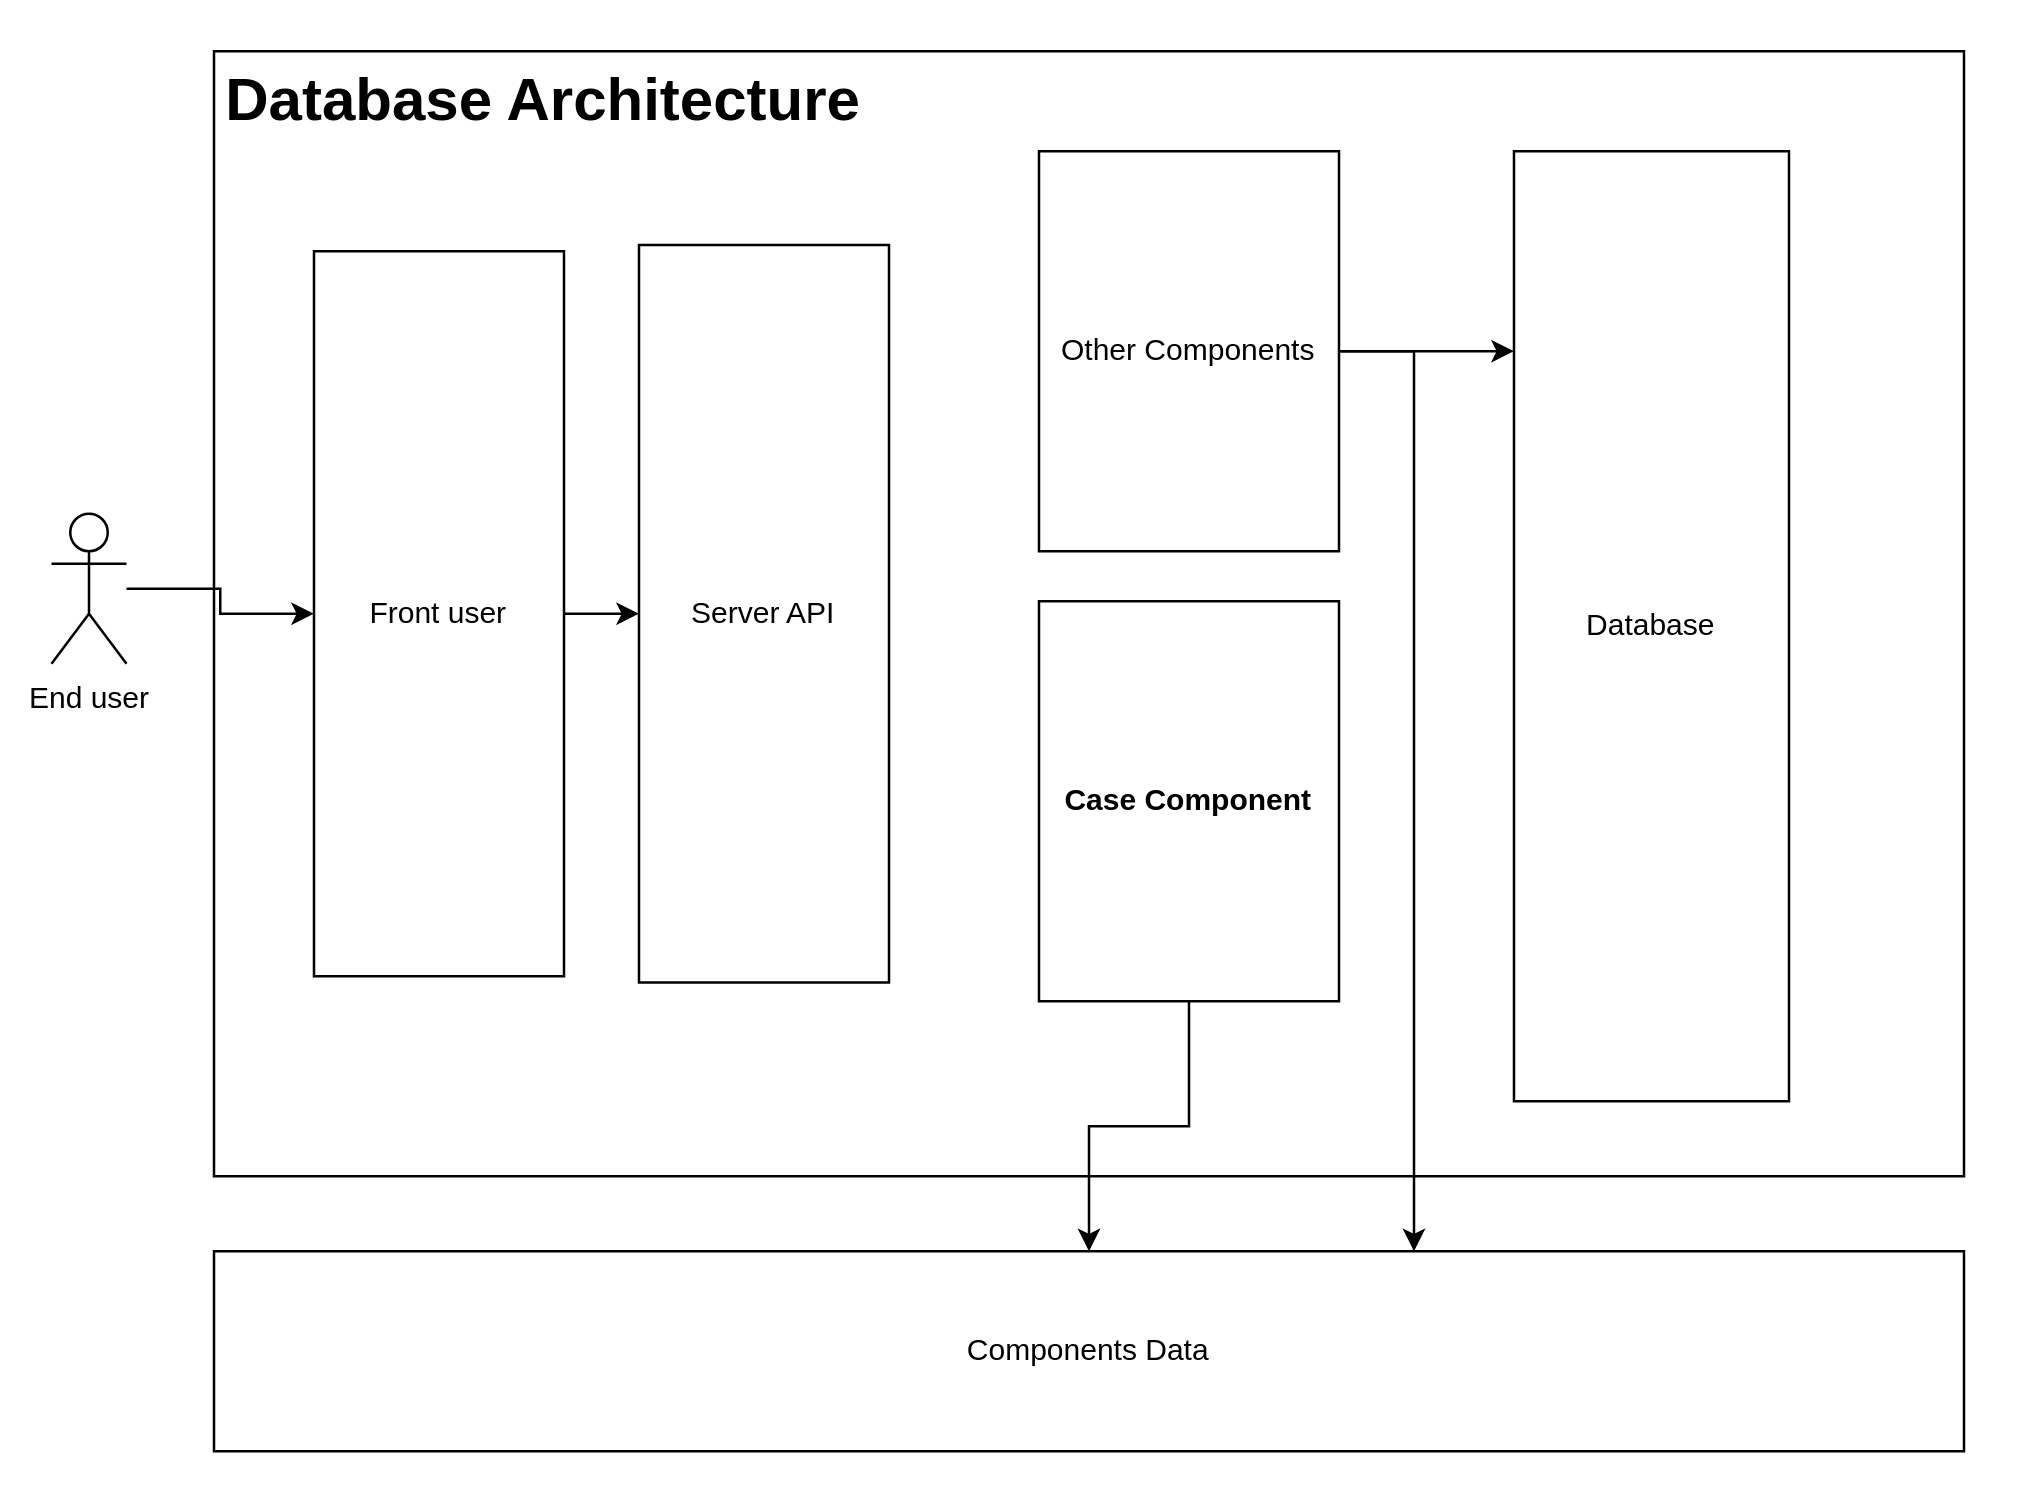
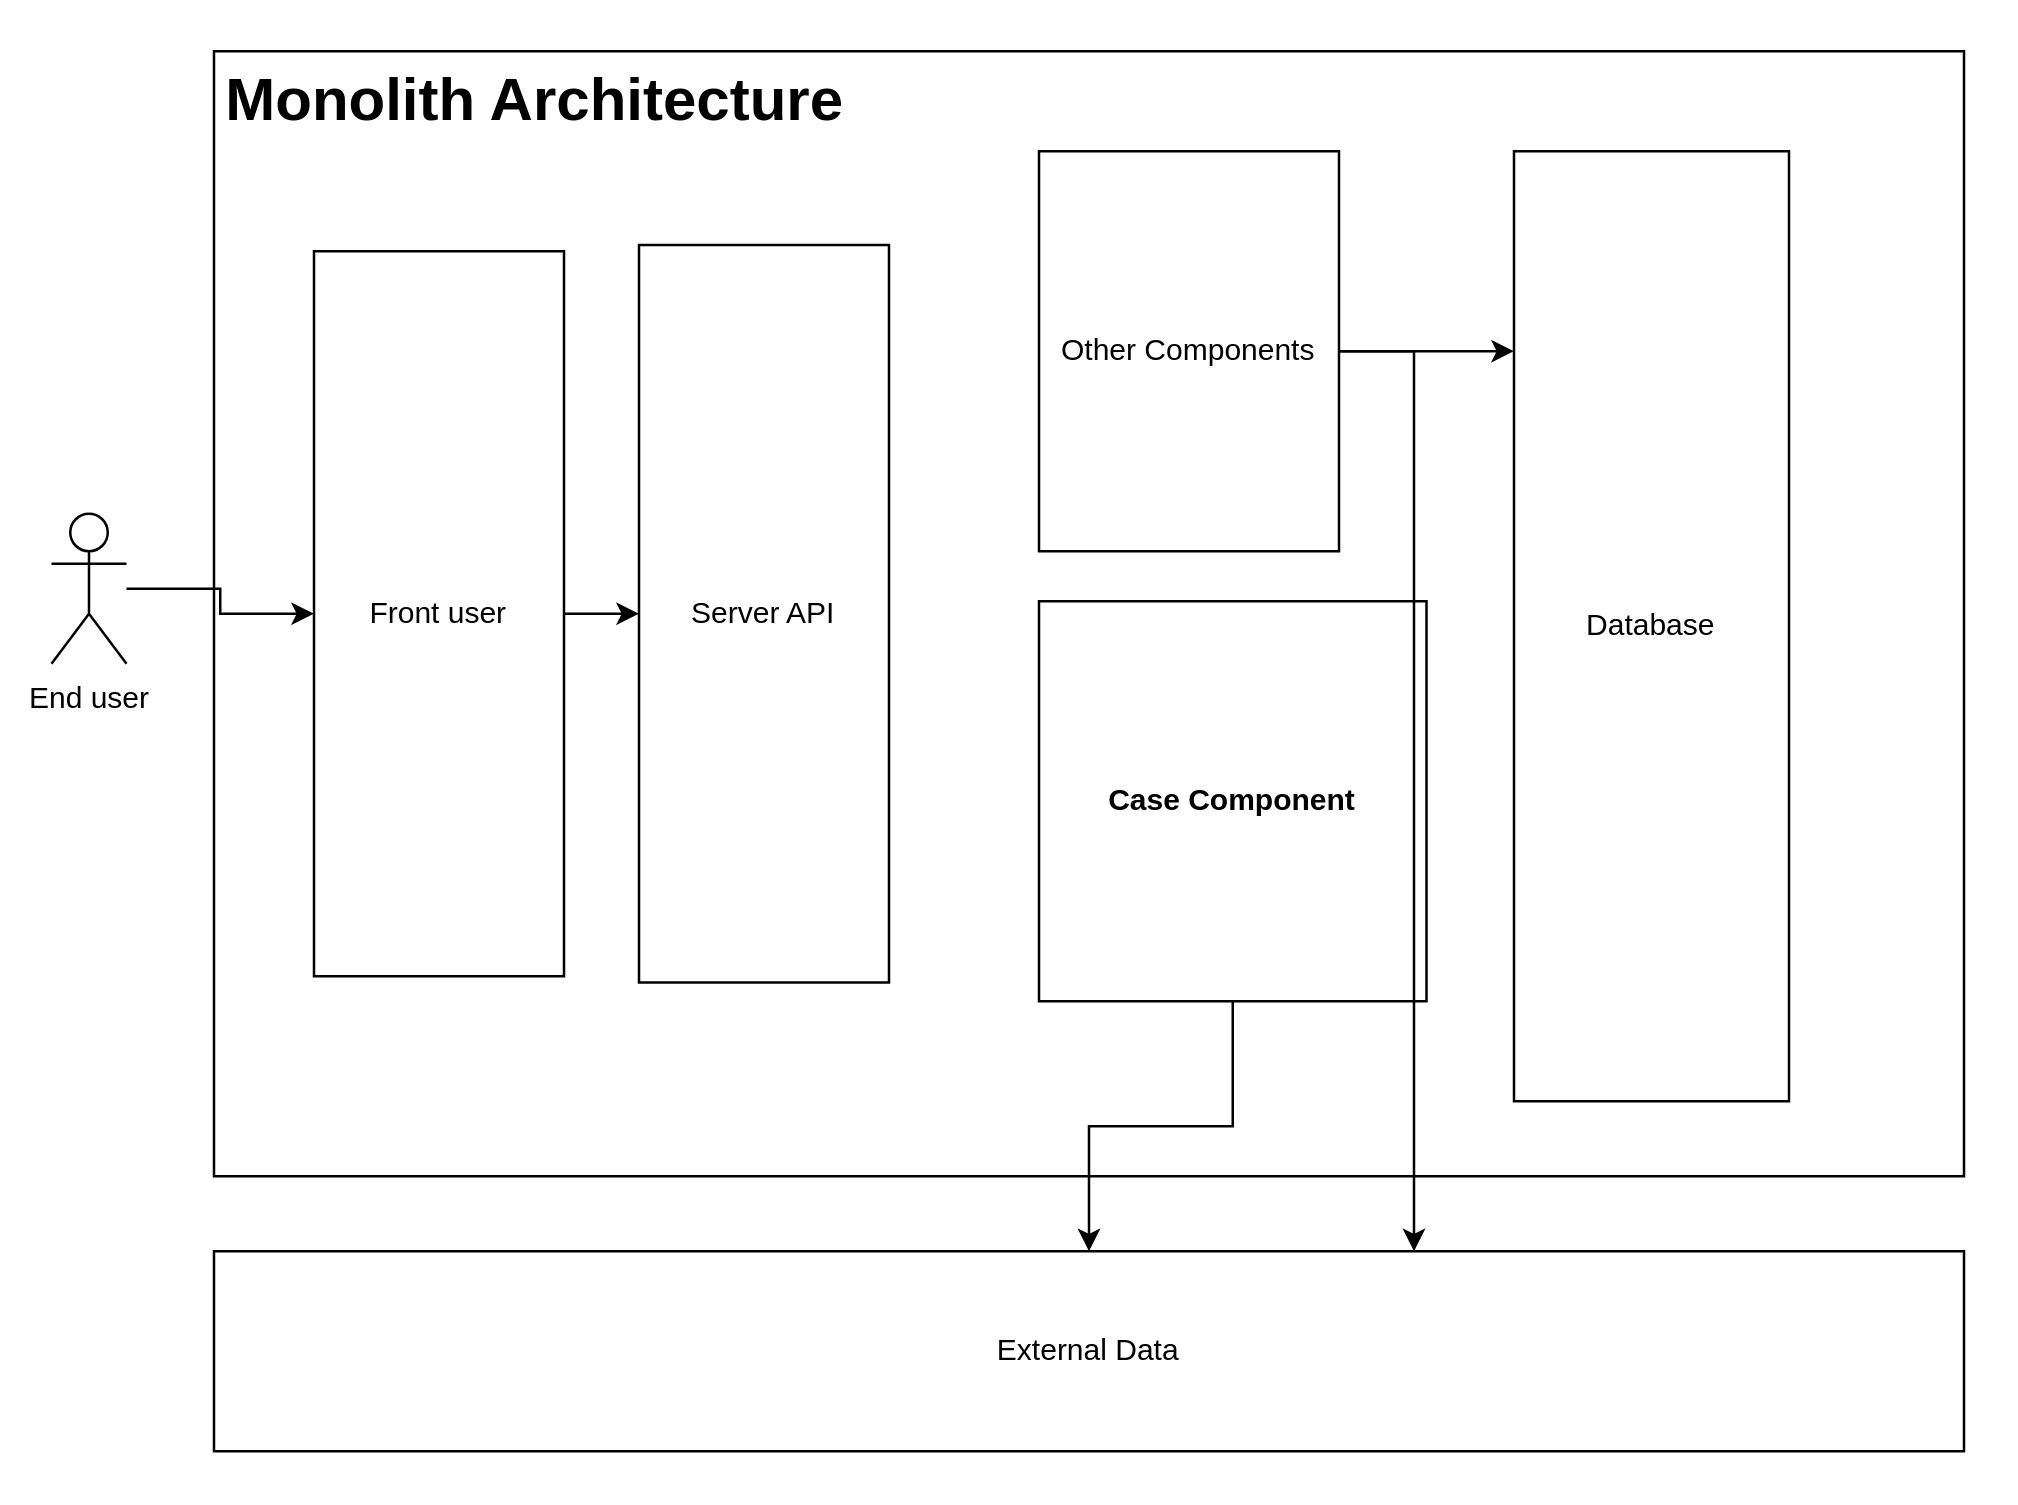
(395, 44) -> (387, 44)
(1189, 801) -> (1233, 801)
(1089, 1351) -> (1089, 1351)
